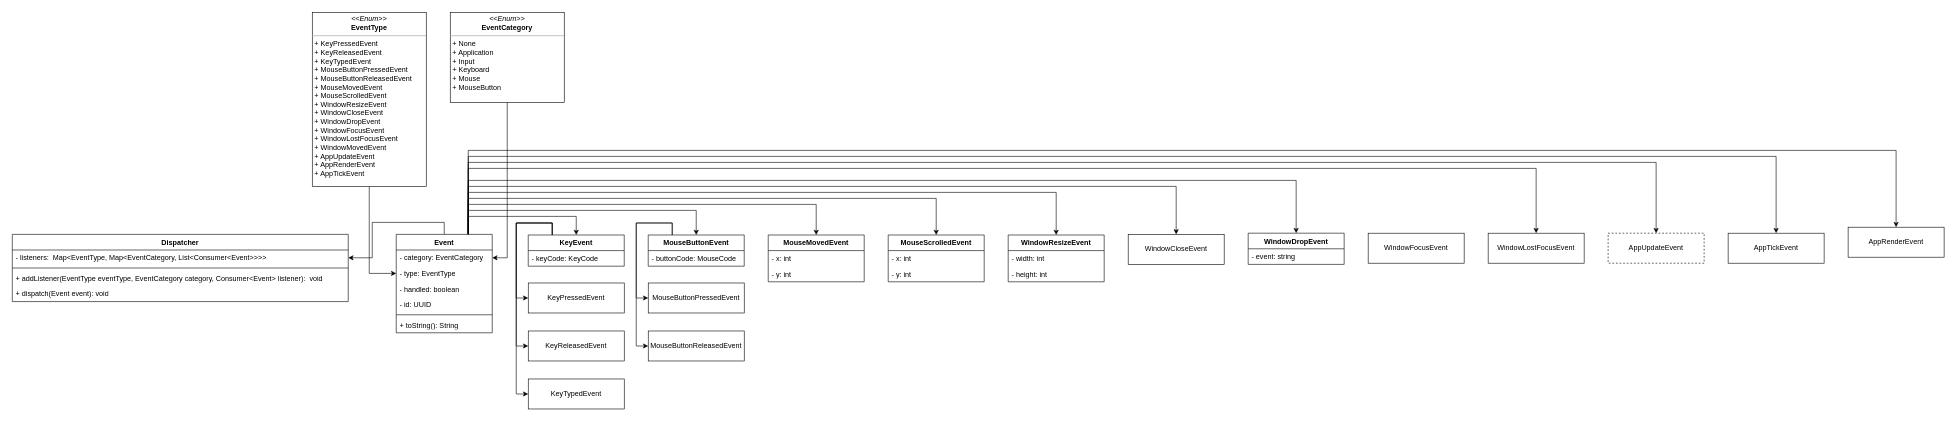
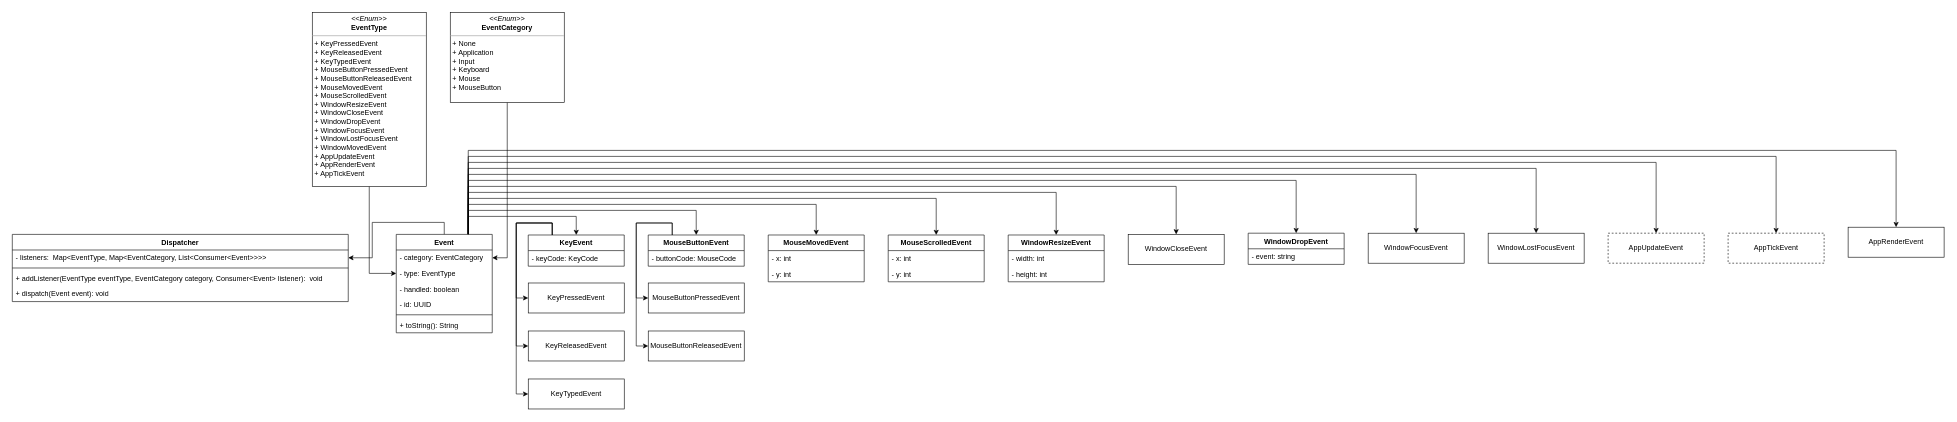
none -> (944, 174)
(1776, 248) -> (1776, 248)
